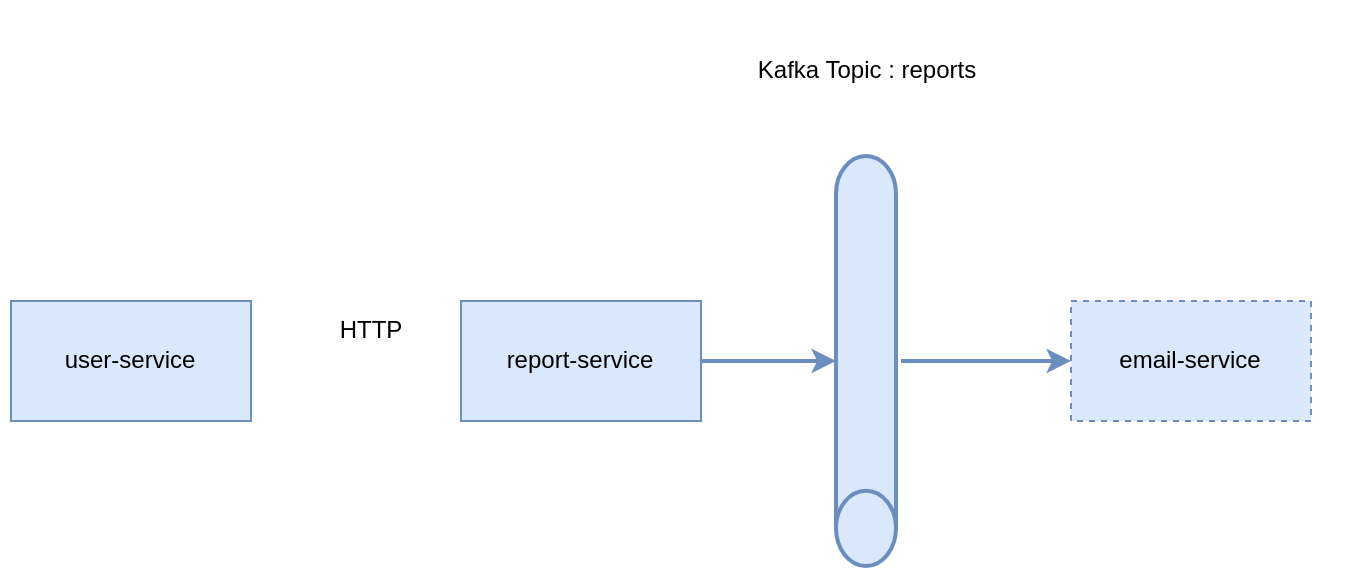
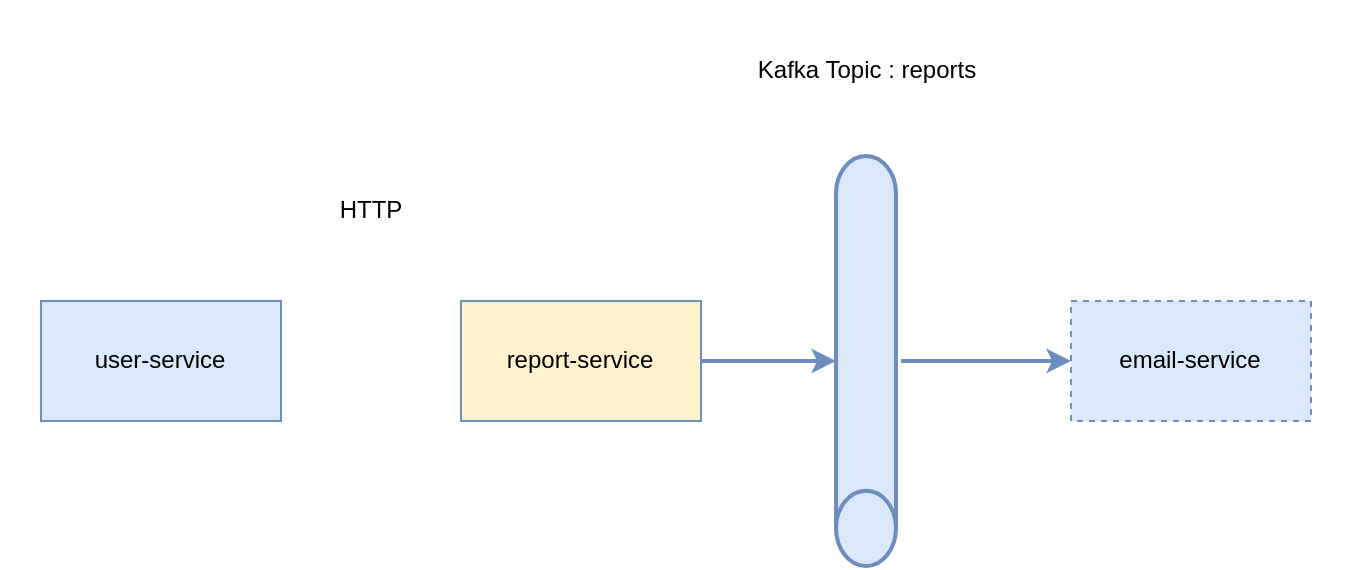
(371, 331) -> (371, 211)
(131, 361) -> (161, 361)
(581, 361) -> (581, 361)
